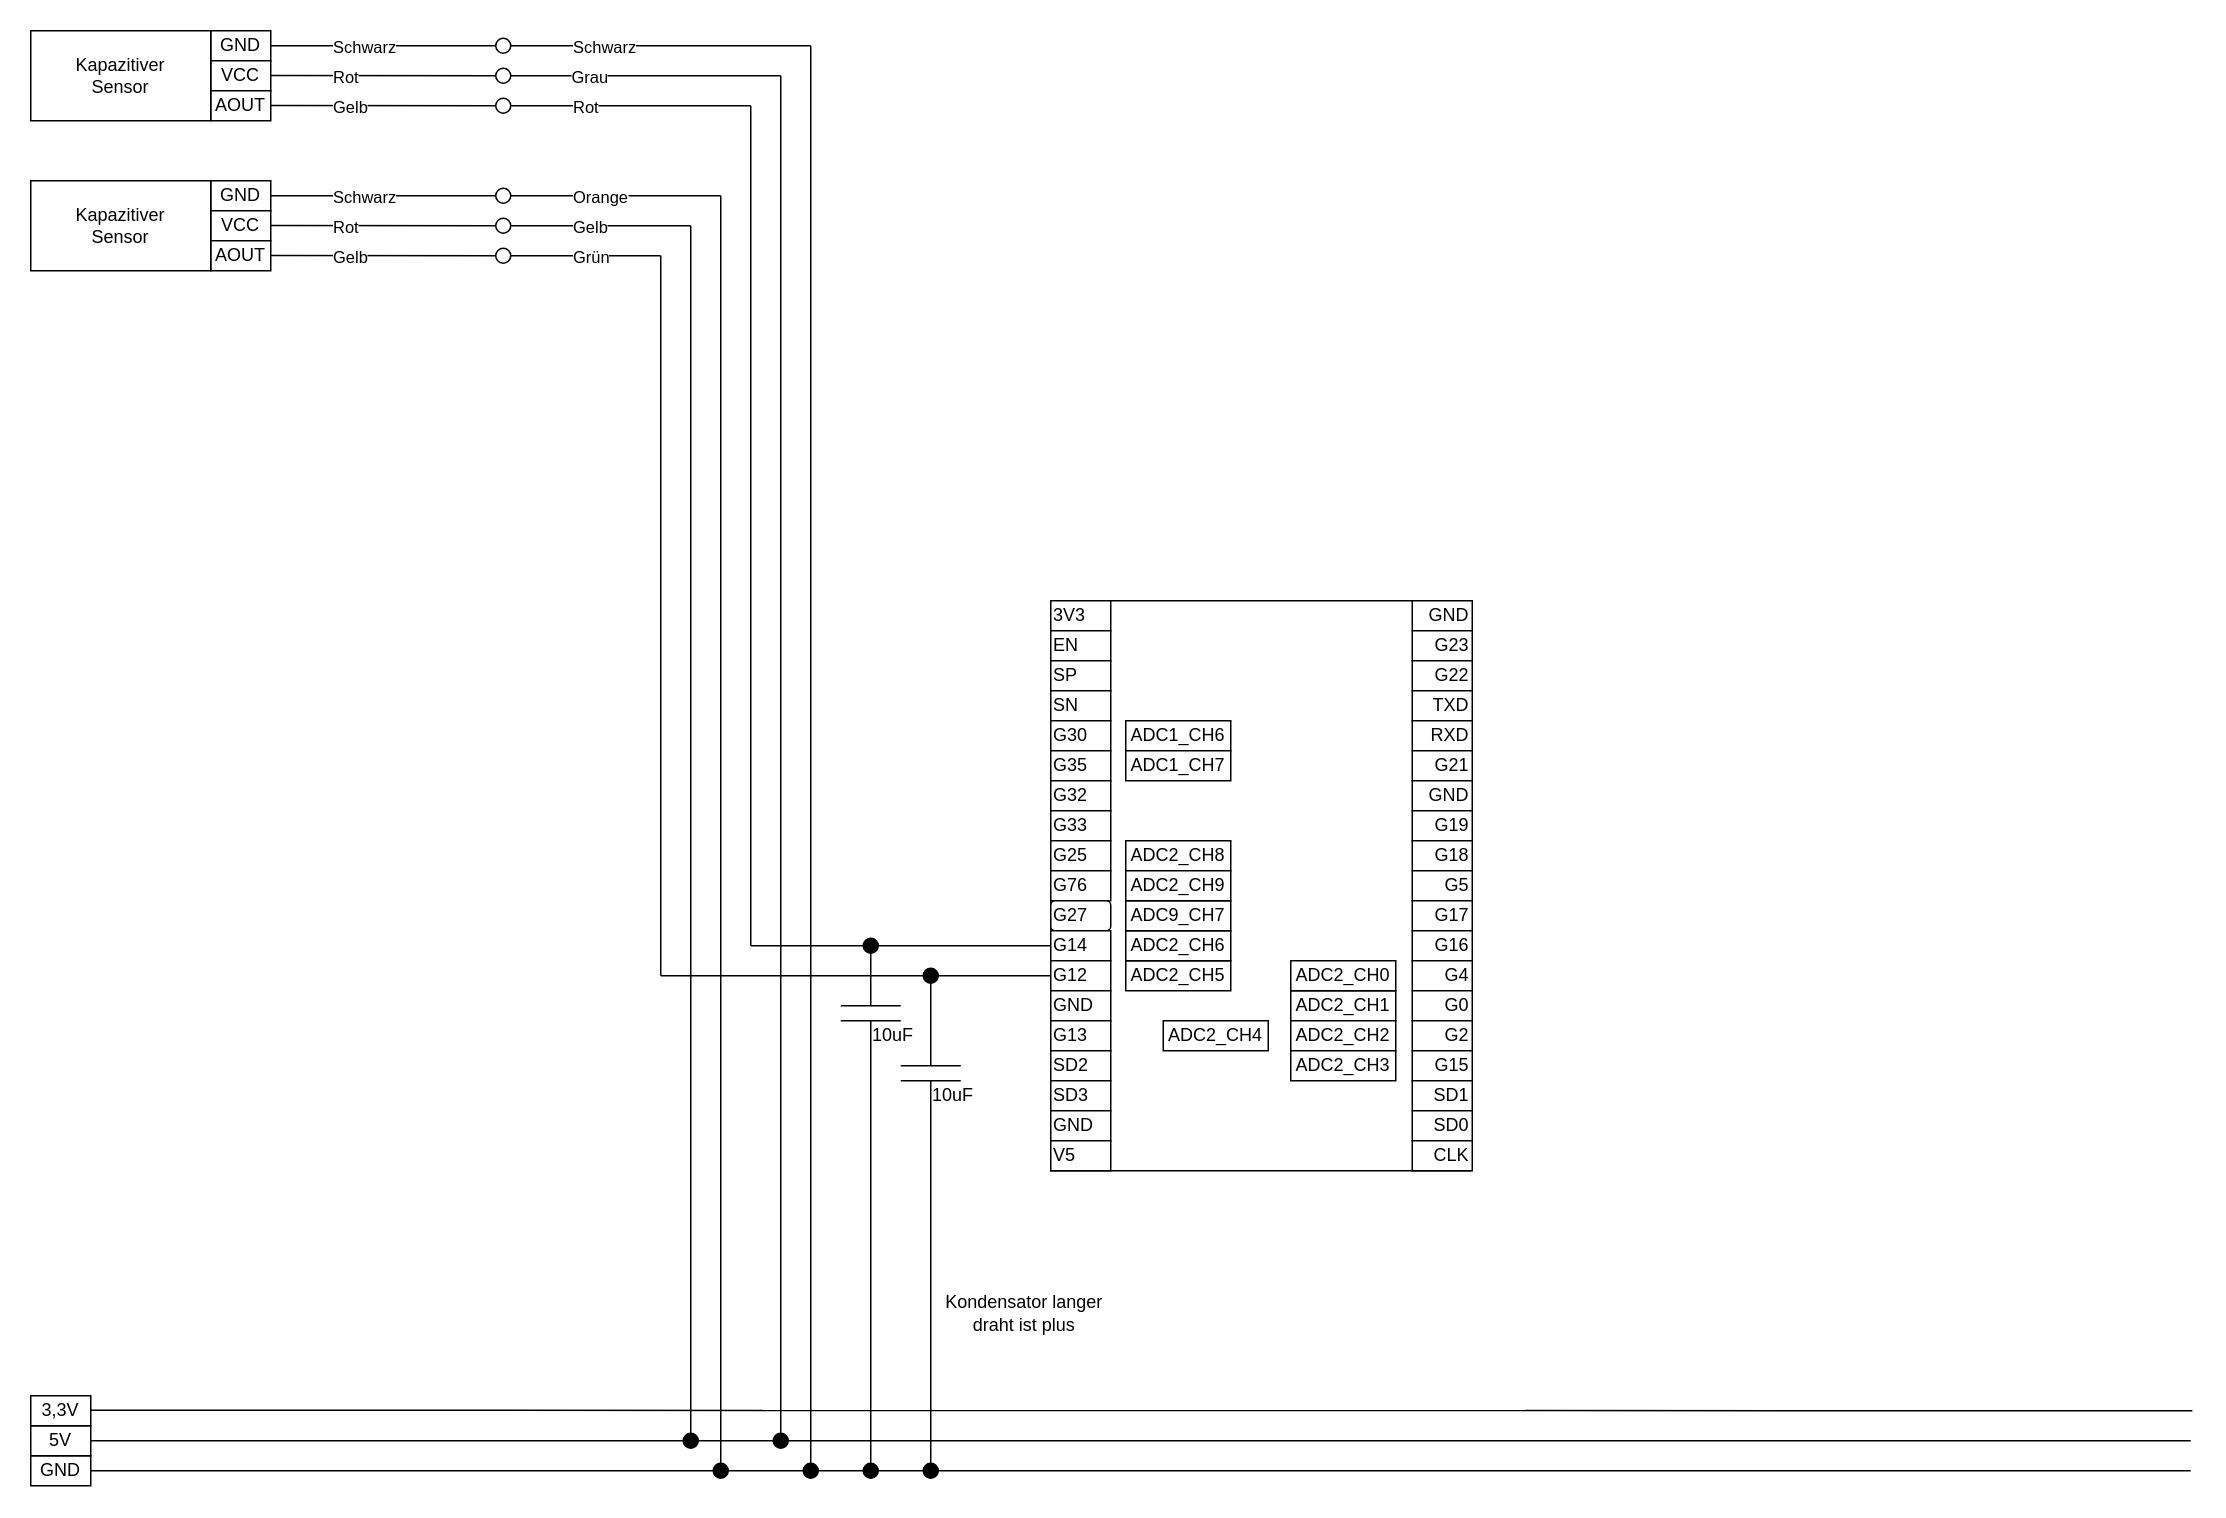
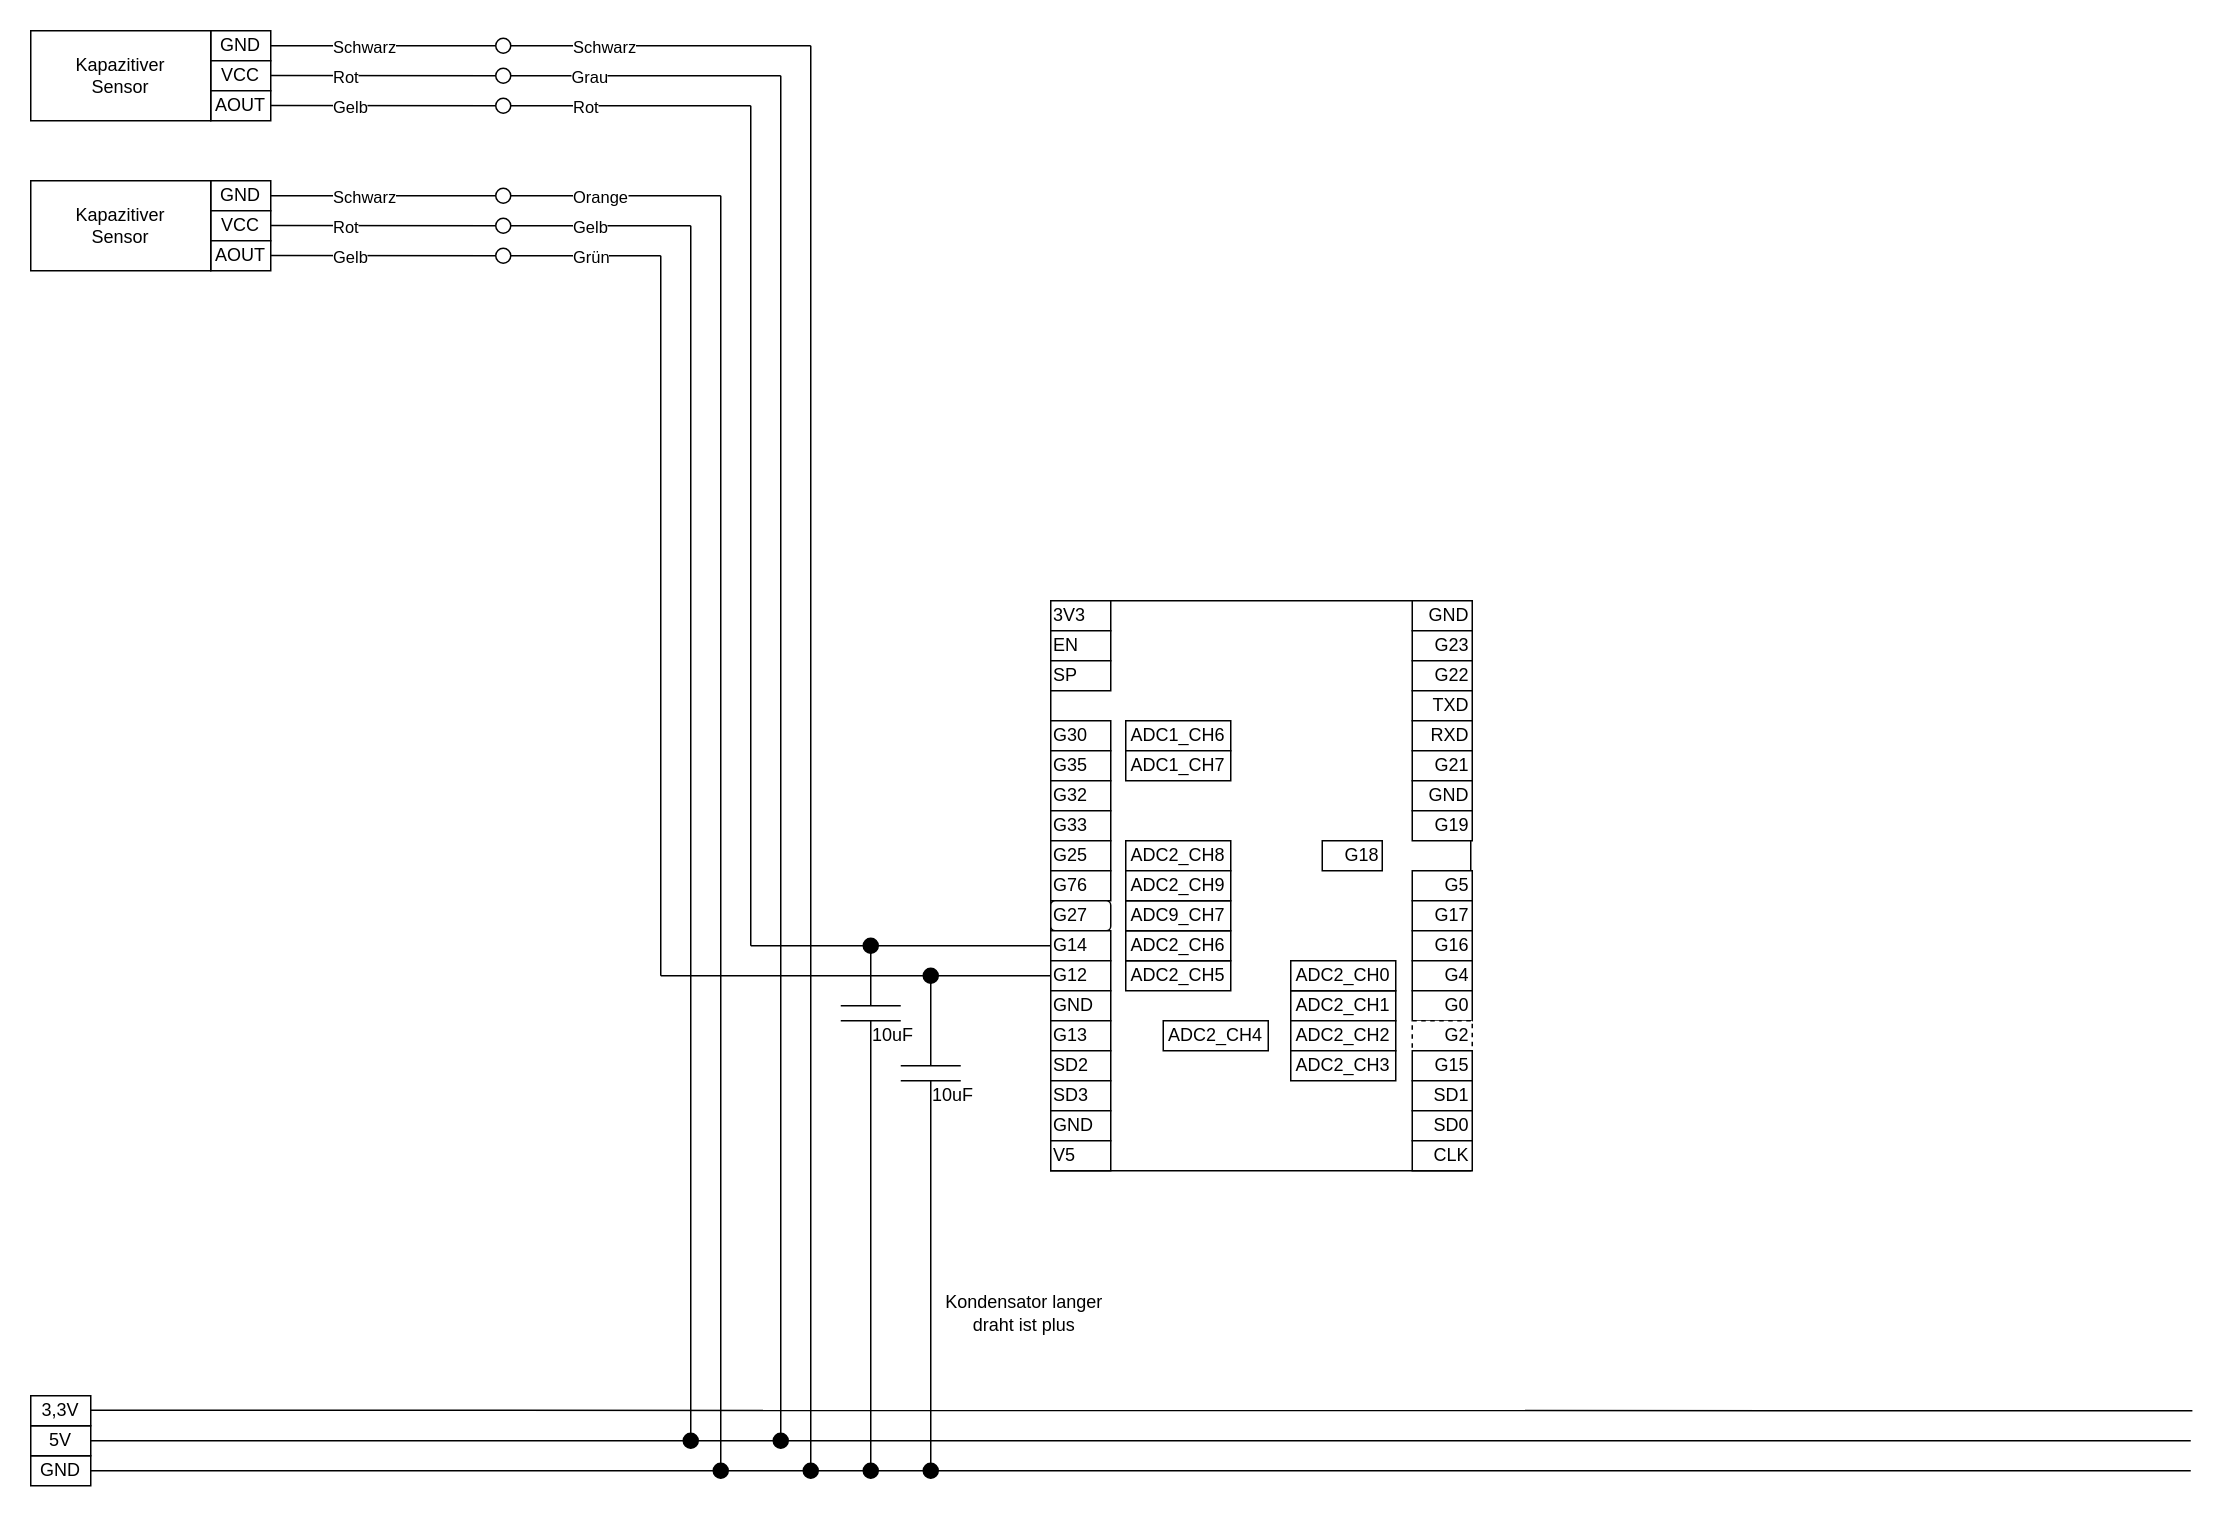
(1081, 706) -> none
(1442, 856) -> (1352, 856)
(1442, 1036) -> (1442, 1036)
